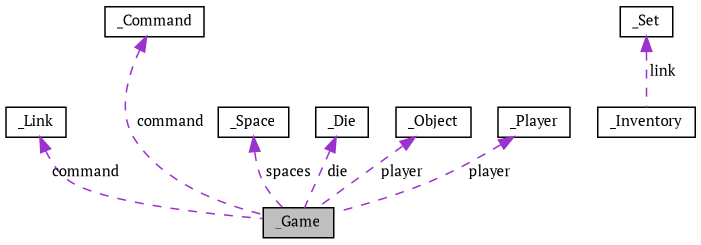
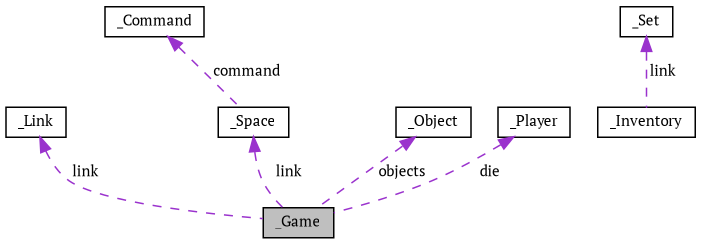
(342, 122) -> none
(154, 161) -> (210, 78)
(84, 172) -> (84, 172)
(287, 172) -> (287, 172)
(400, 172) -> (400, 172)
(488, 172) -> (488, 172)
